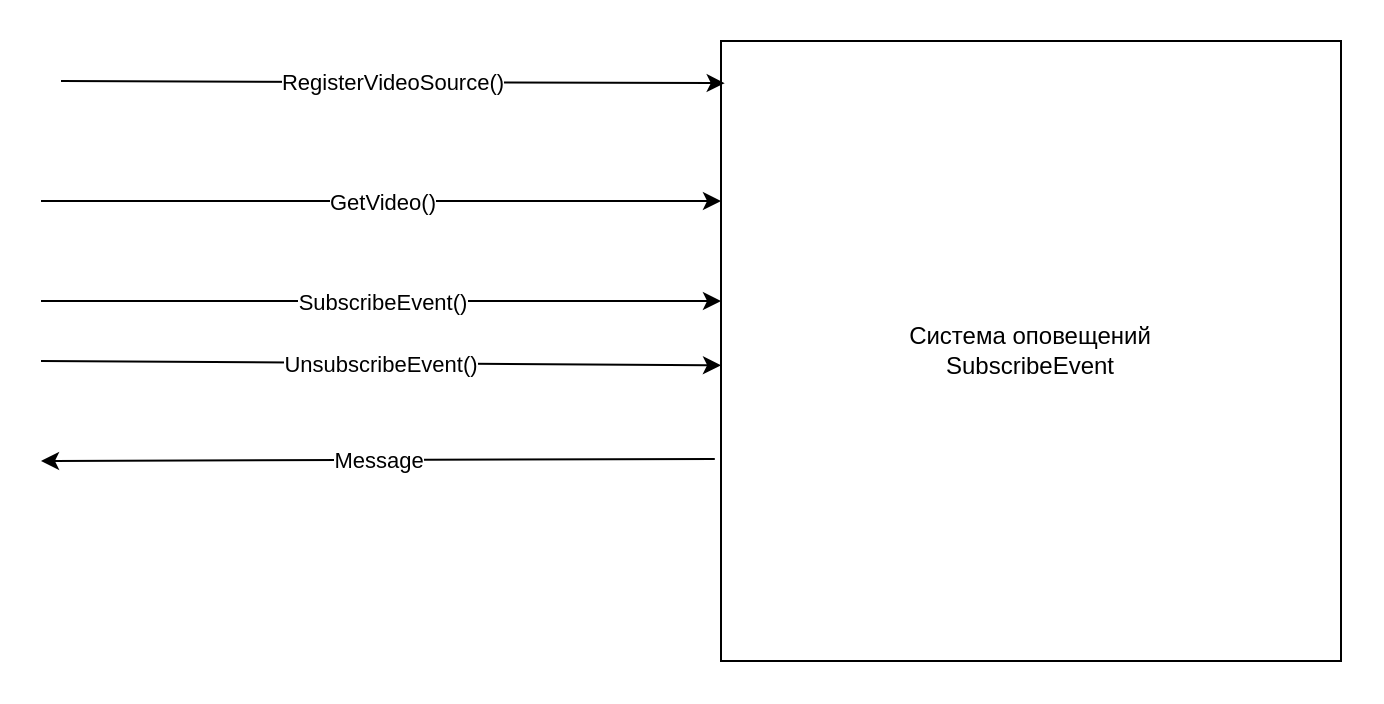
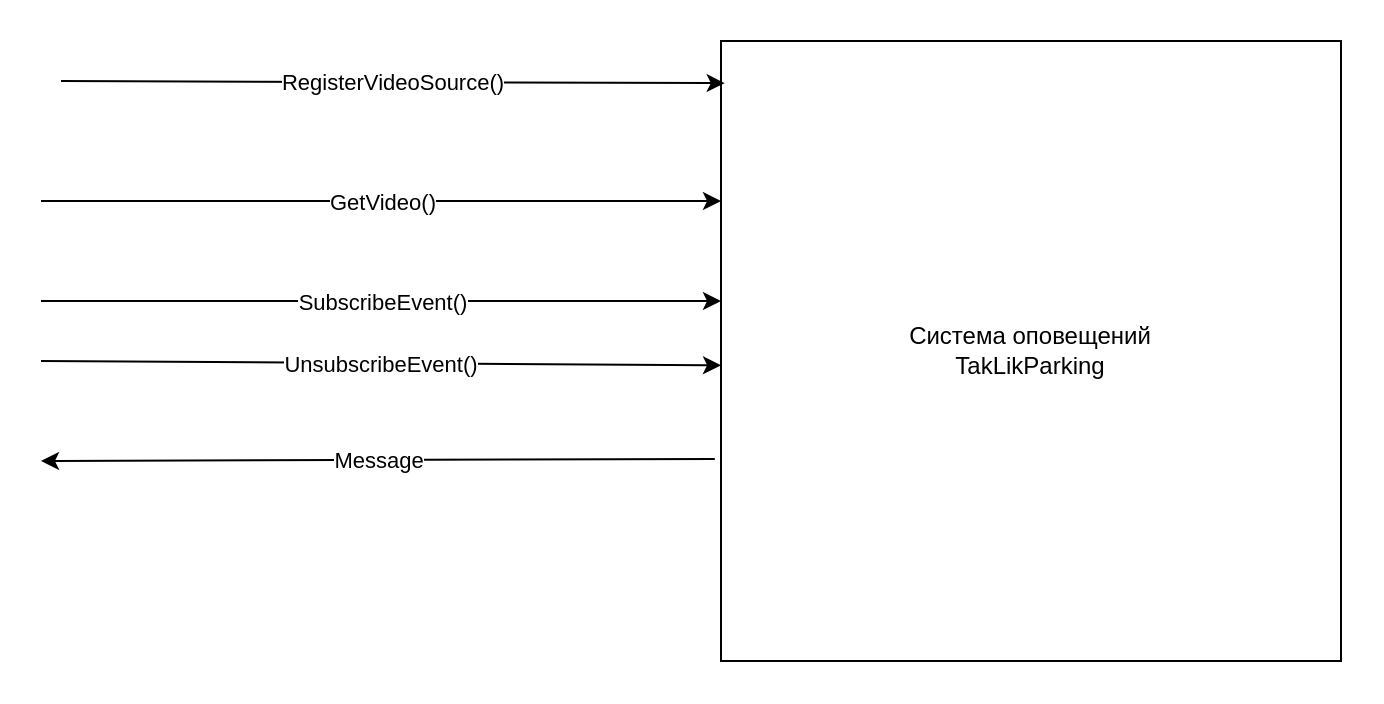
(1031, 351) -> (1031, 351)
